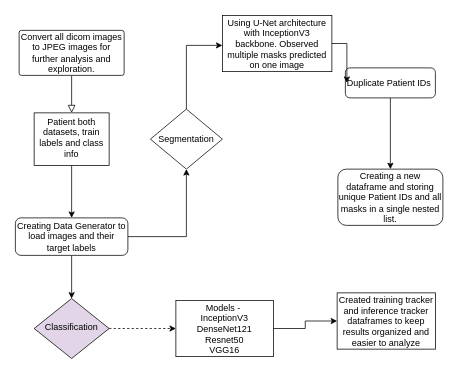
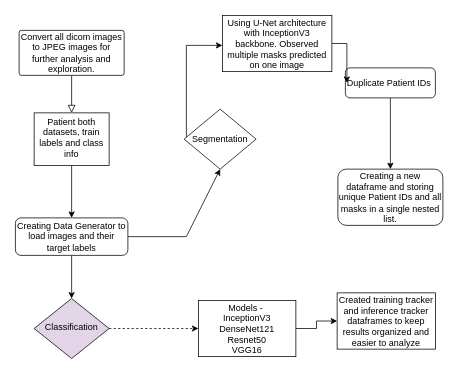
(186, 139) -> (220, 139)
(225, 329) -> (247, 329)
